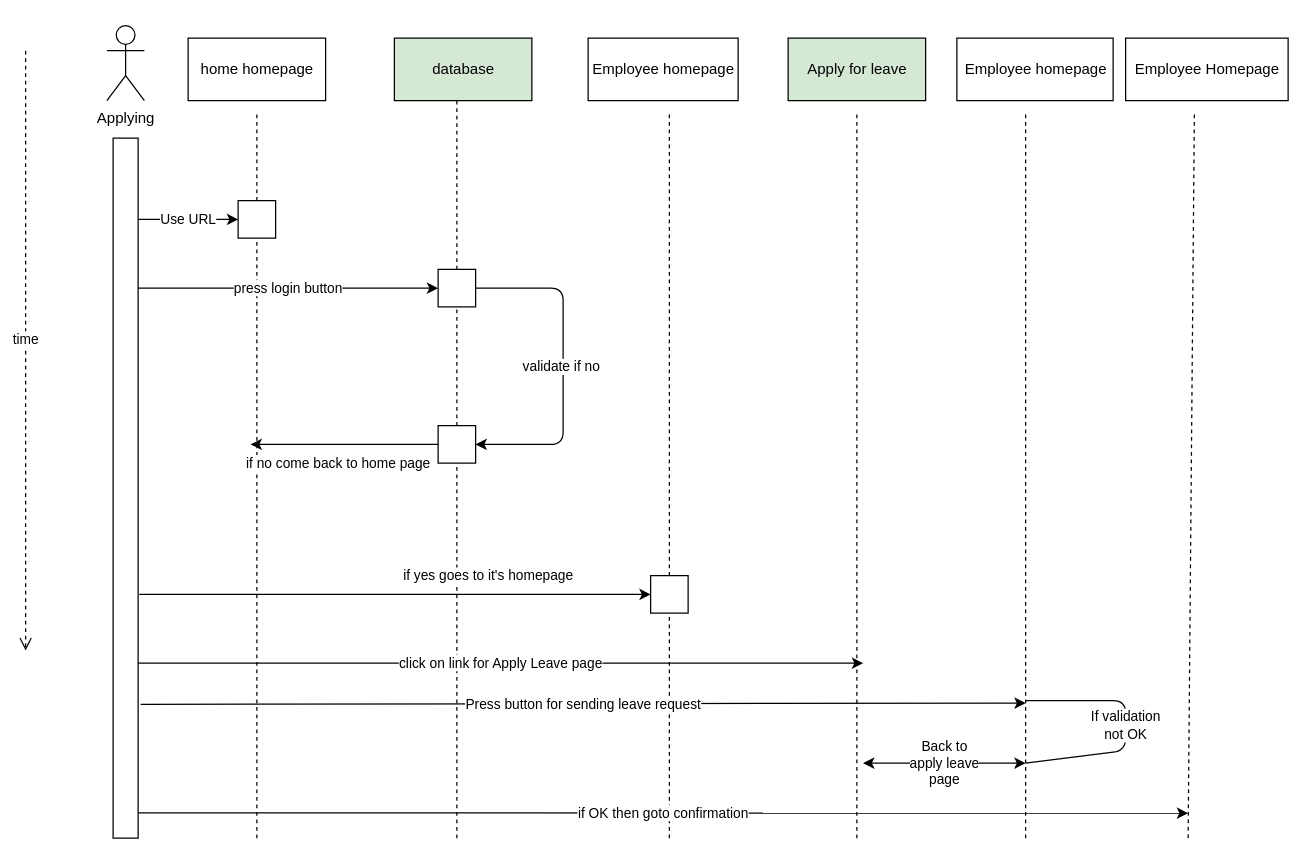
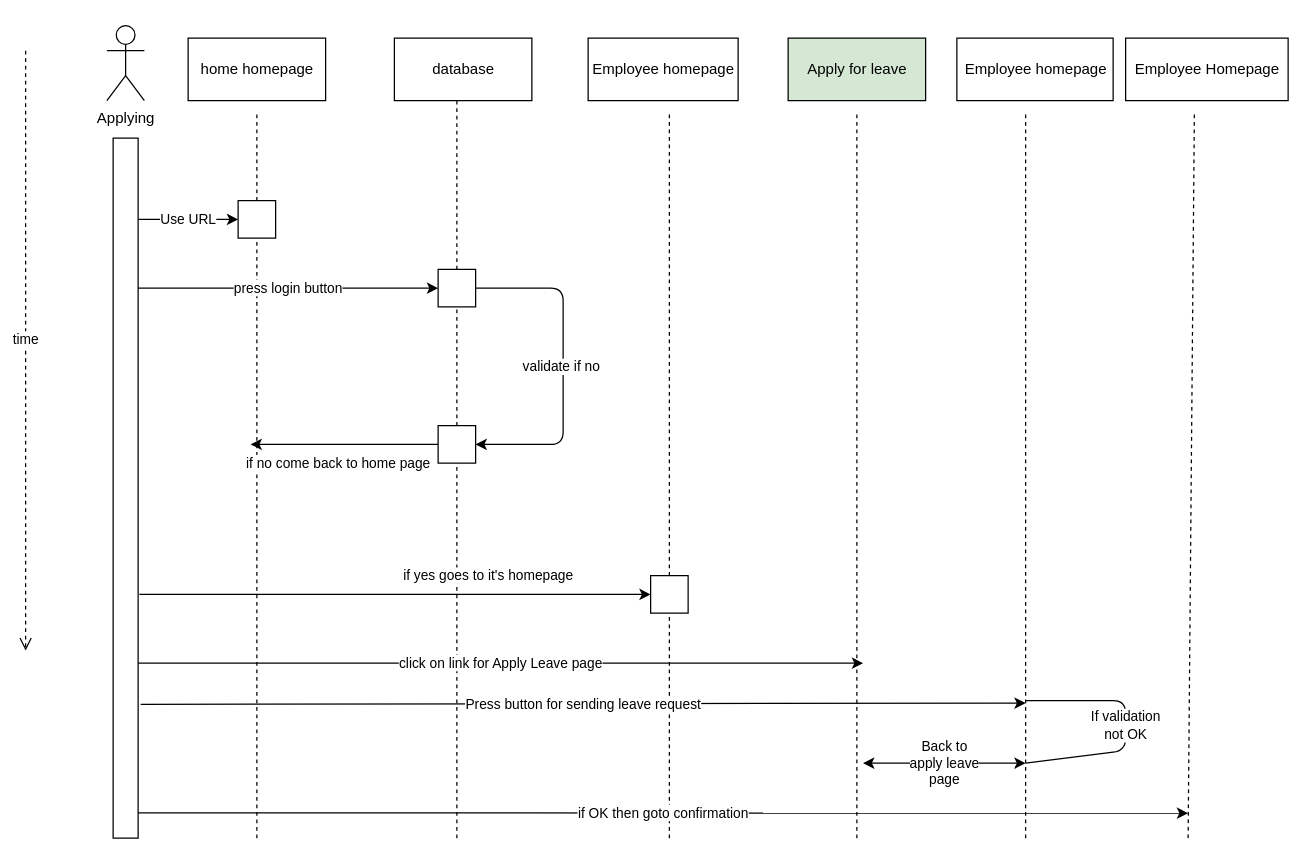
(463, 69) -> (463, 69)
